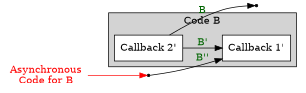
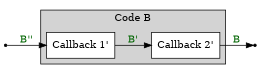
(199, 48) -> (130, 45)
(46, 75) -> none
